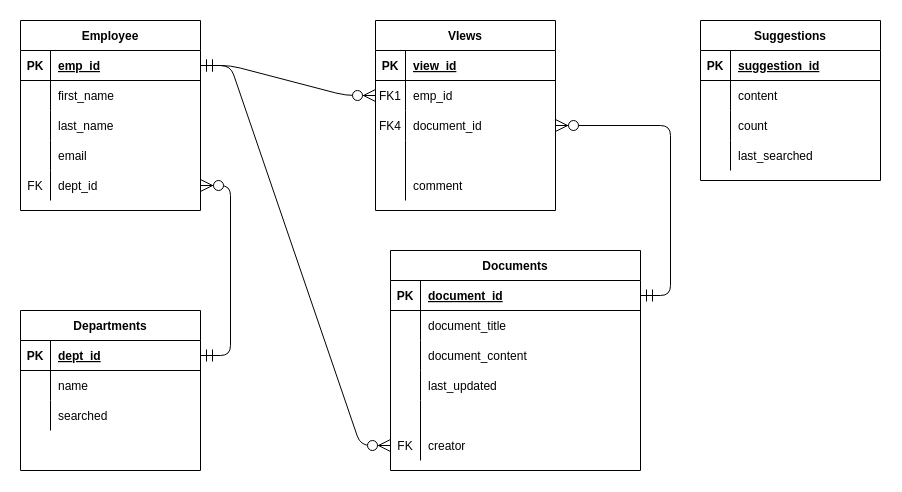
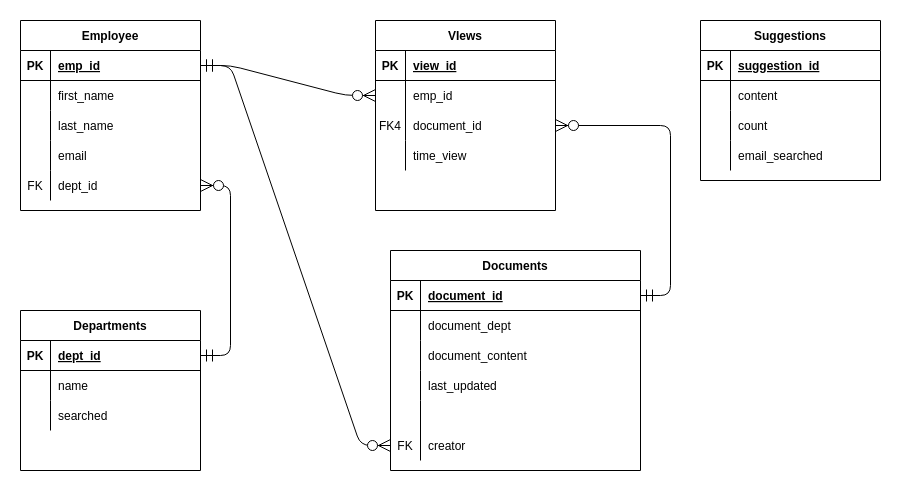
(391, 96) -> none
none -> (481, 156)
(780, 156) -> (782, 156)
(481, 186) -> none
(472, 326) -> (472, 326)
